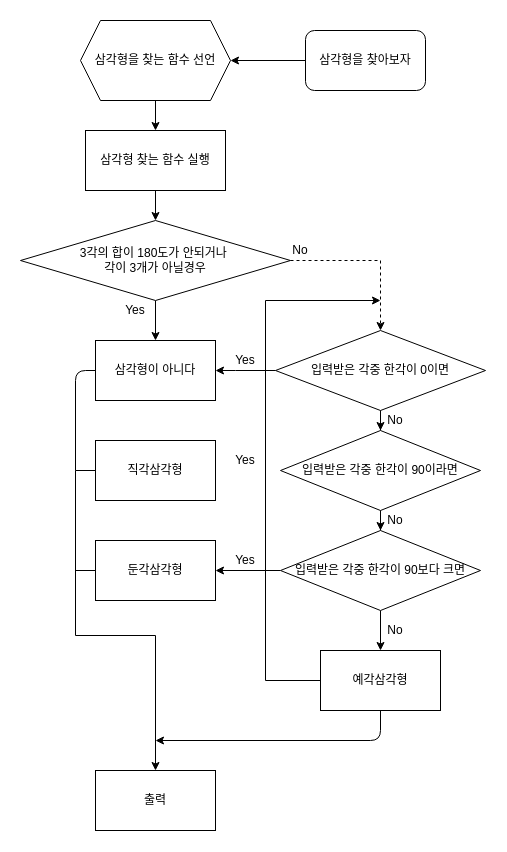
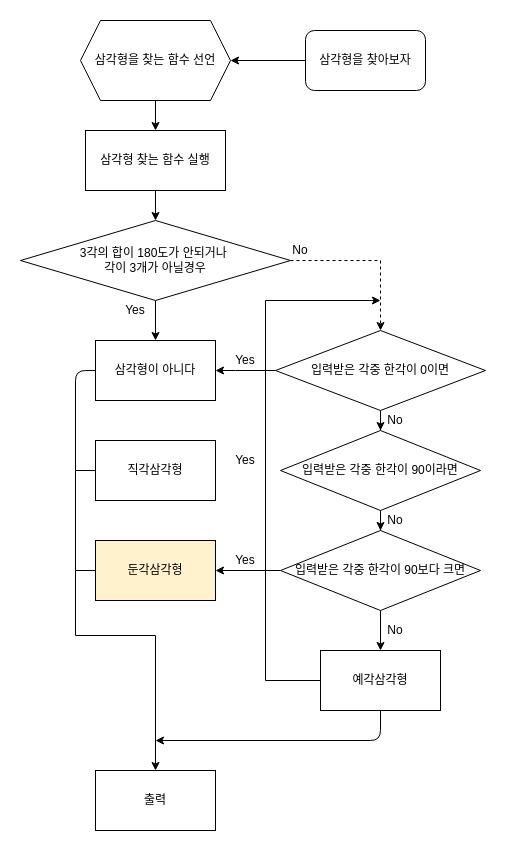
(156, 571) -> (156, 571)
